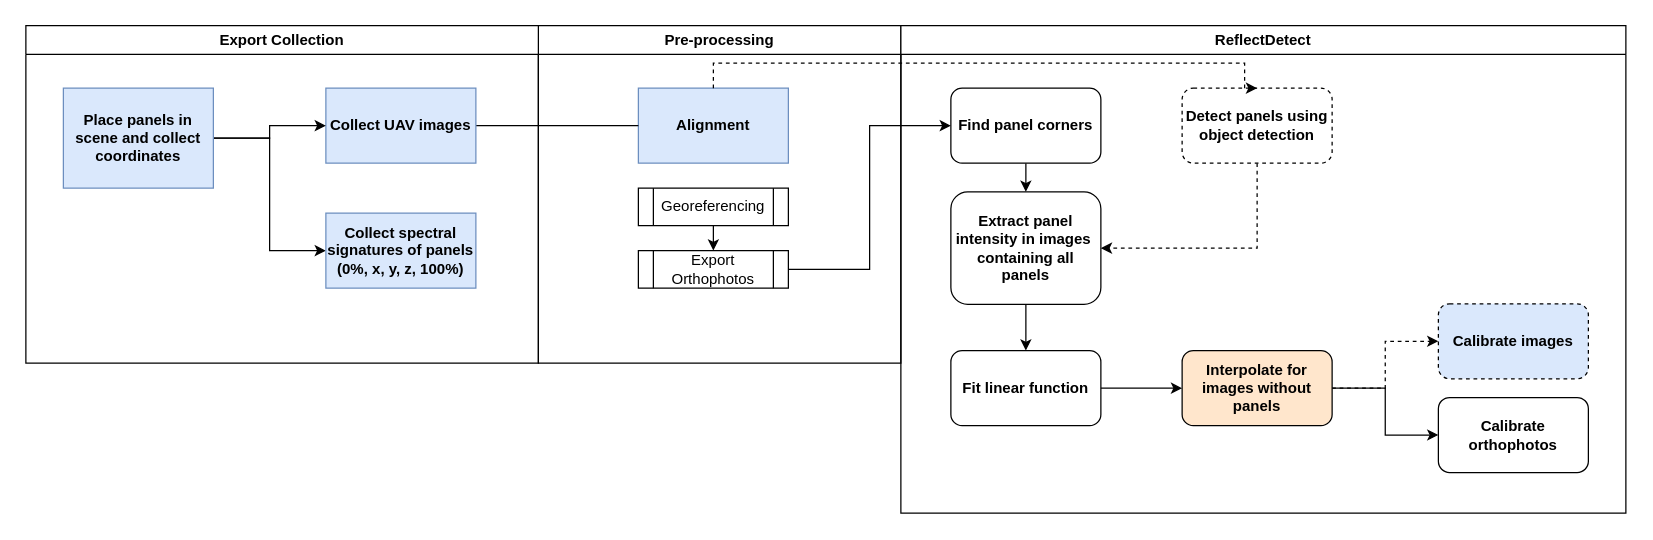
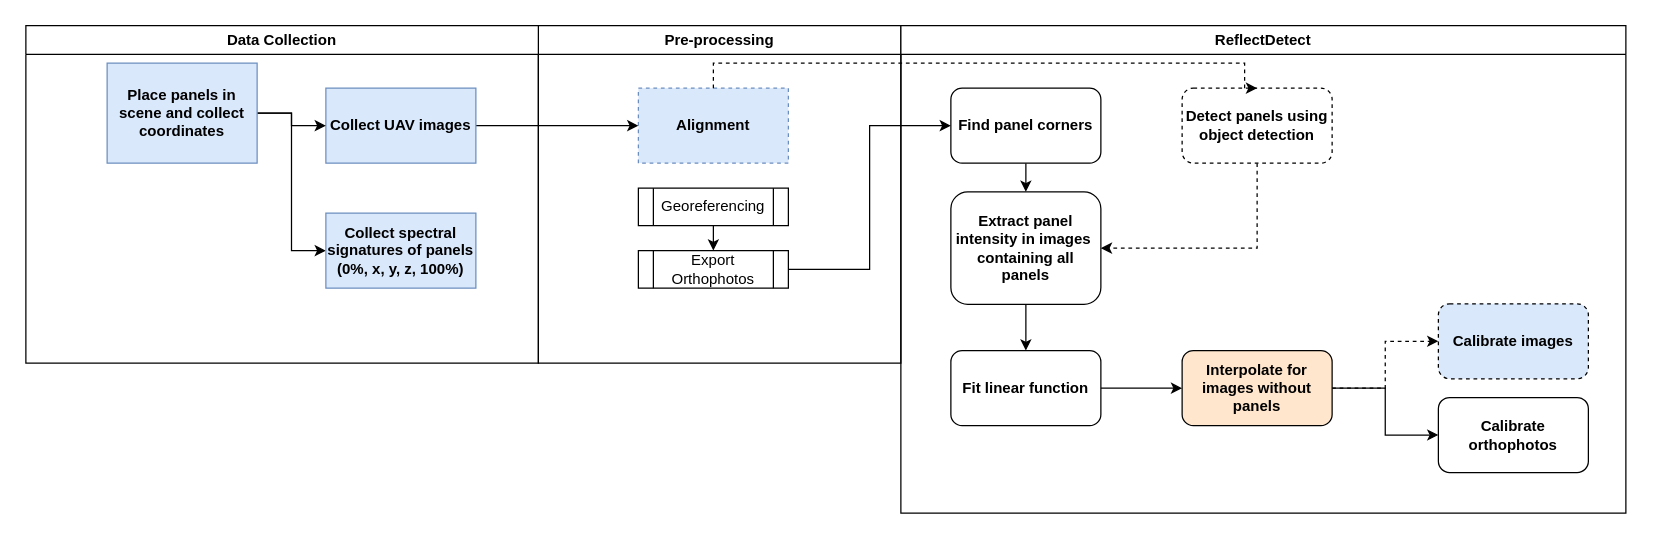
(282, 41) -> (282, 41)
(632, 126) -> (628, 126)
(713, 126) -> (713, 126)
(138, 138) -> (182, 113)
